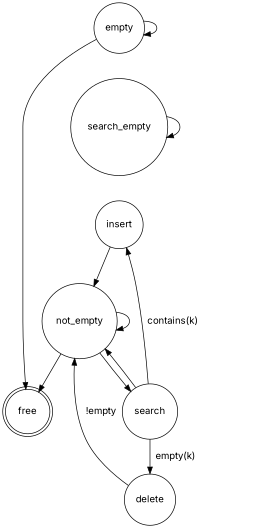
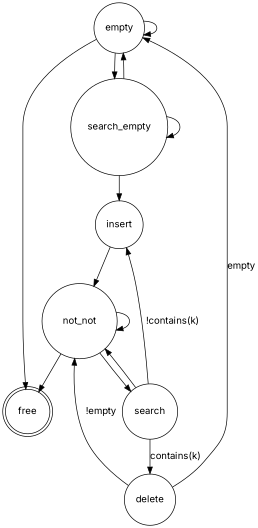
none -> (115, 62)
none -> (124, 69)
none -> (119, 185)
none -> (227, 257)
(80, 321) -> (80, 321)
(173, 321) -> (173, 321)
(176, 457) -> (176, 457)
